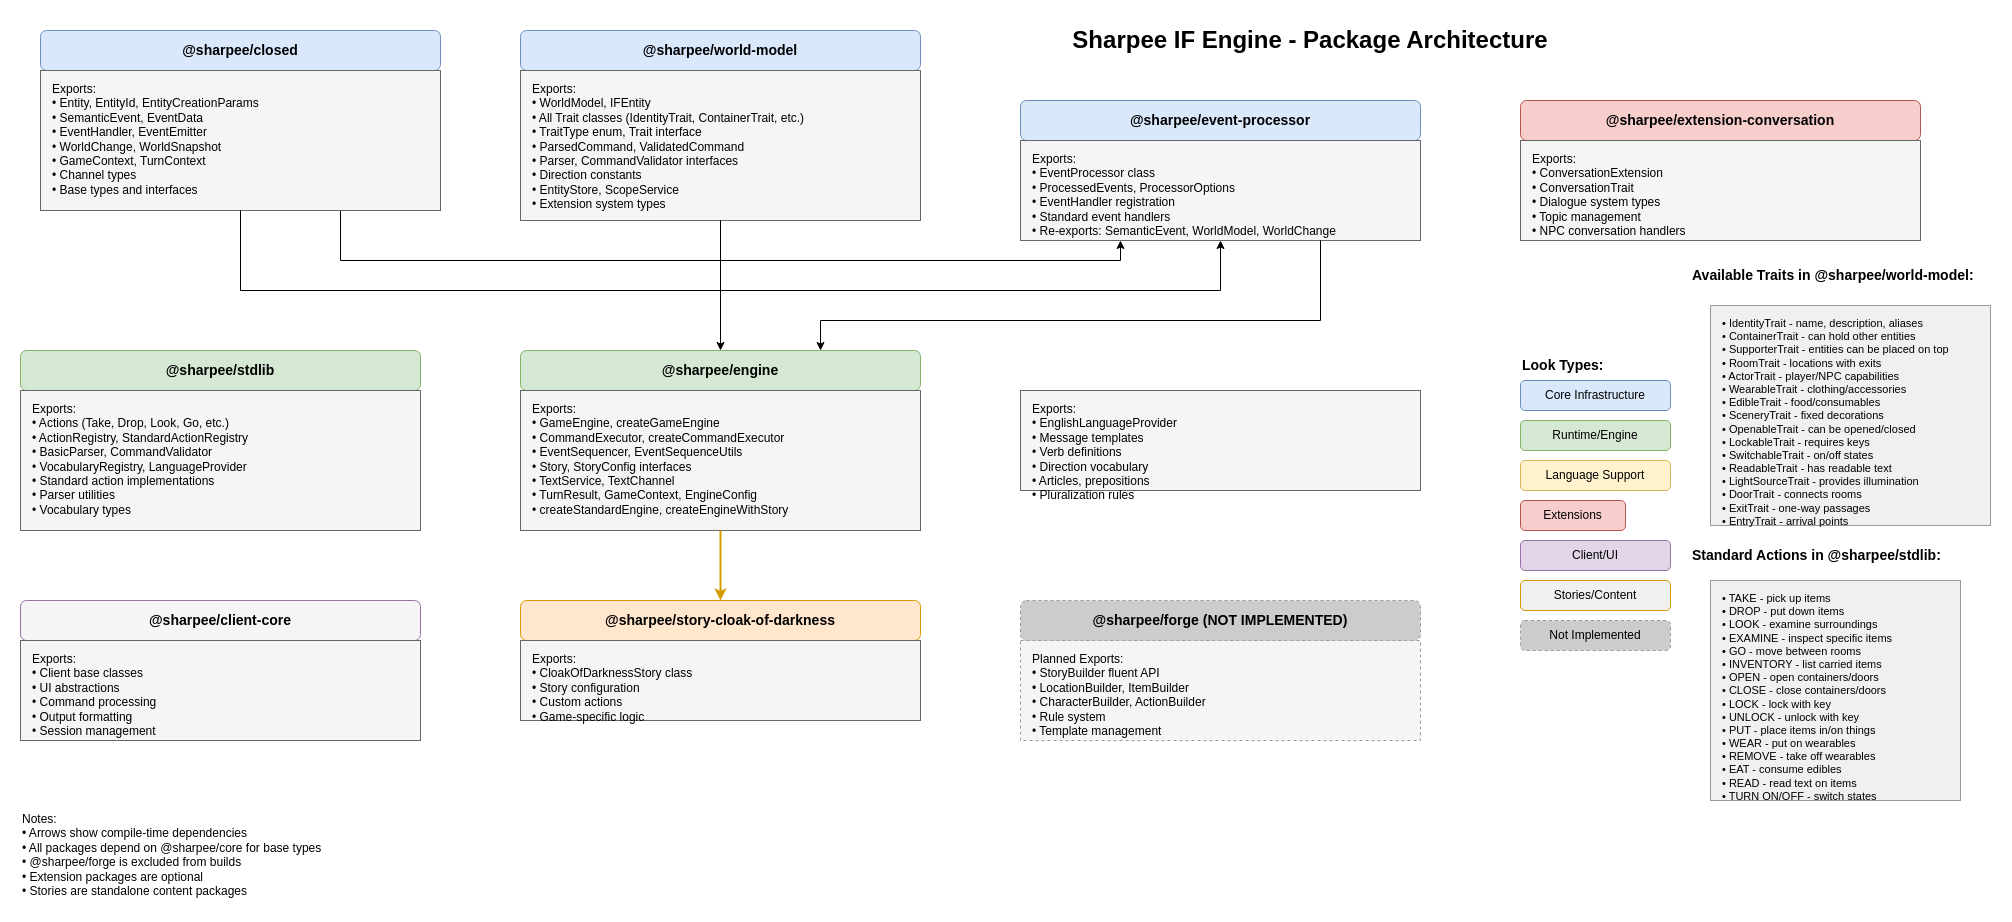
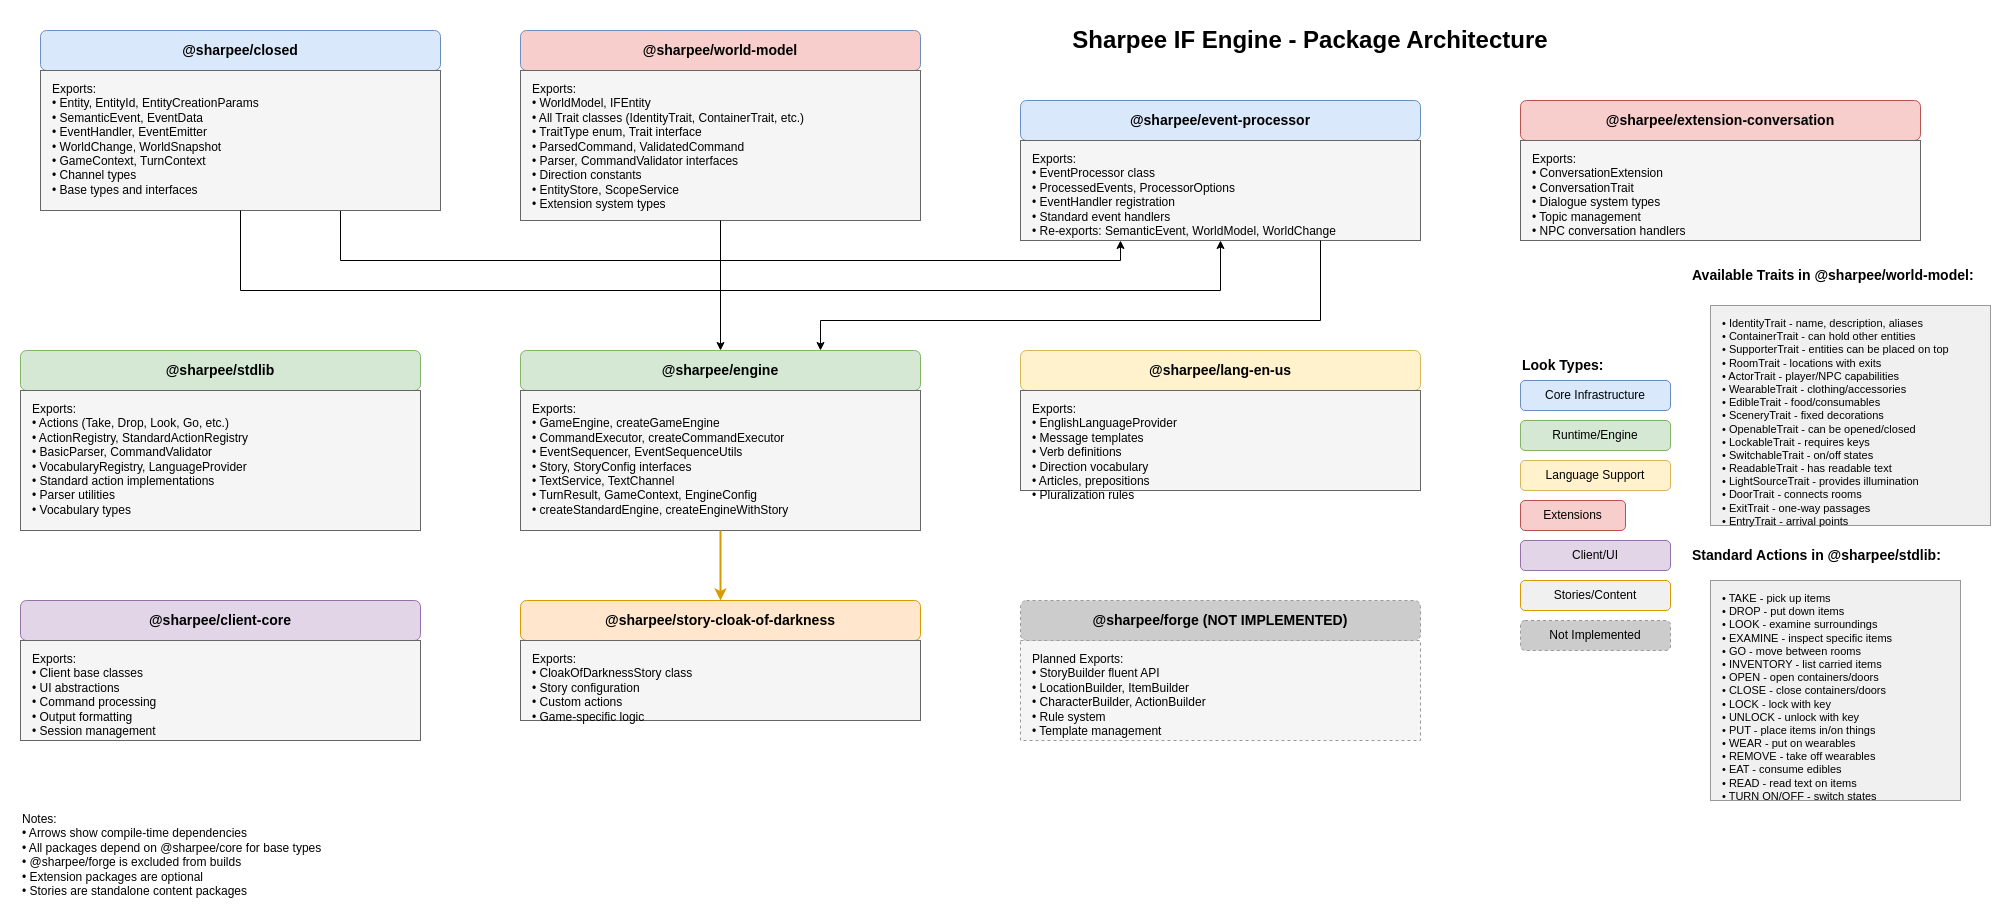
(721, 51) -> (721, 51)
none -> (1221, 371)
(221, 621) -> (221, 621)
